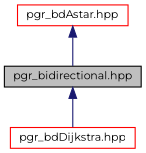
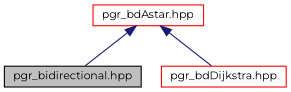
(73, 113) -> (190, 49)
